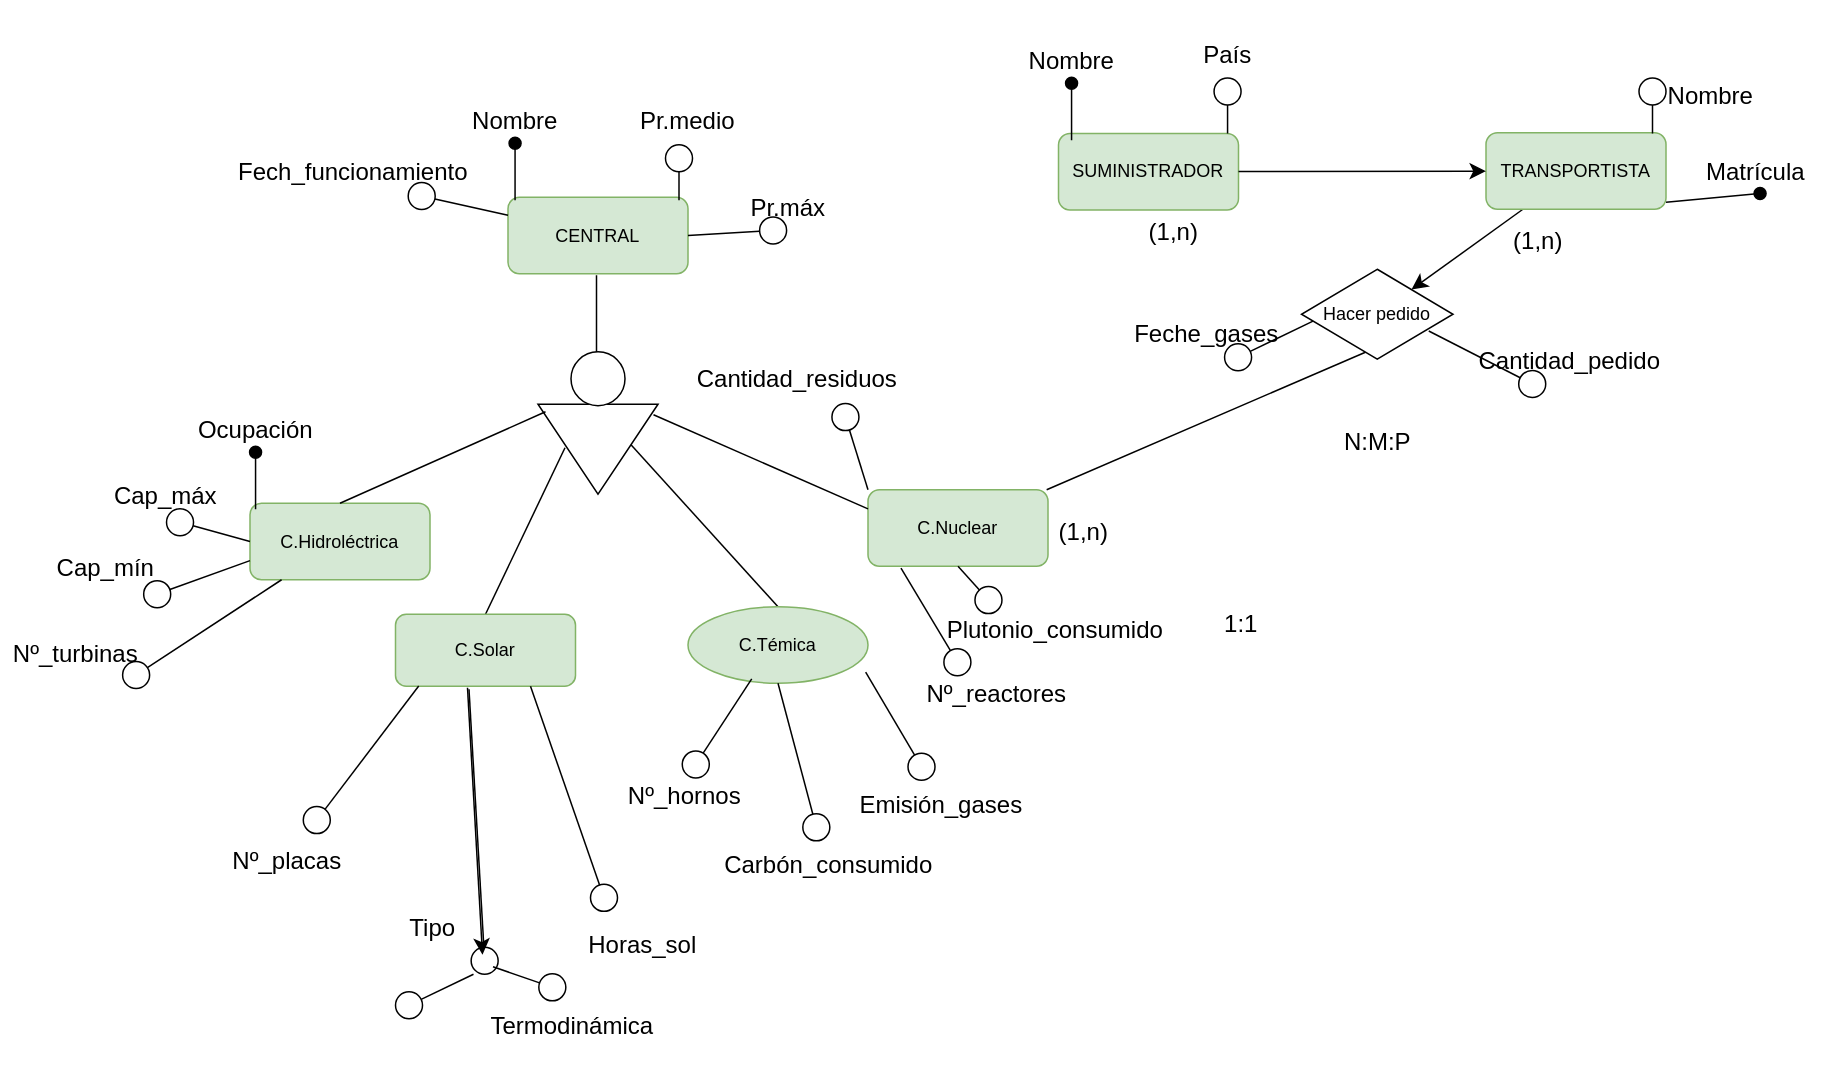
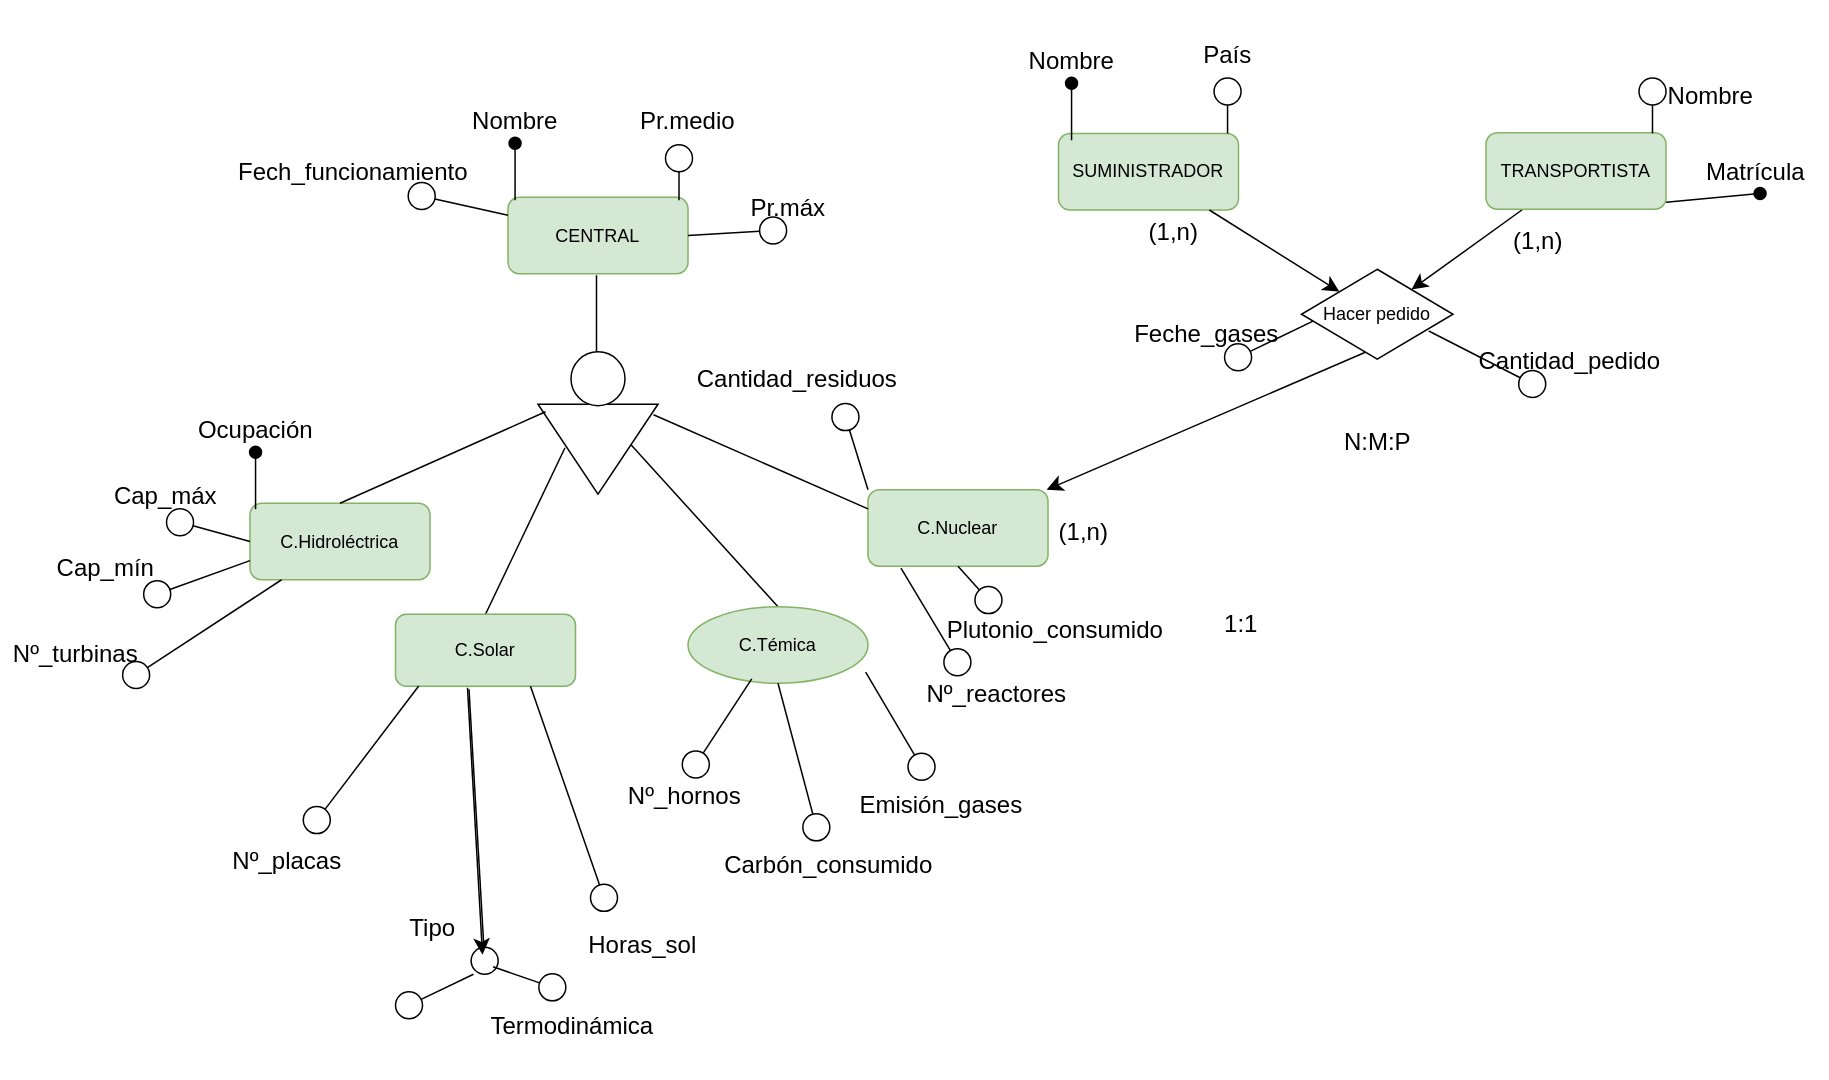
(1357, 171) -> (1270, 248)
(1054, 487) -> (1059, 484)
